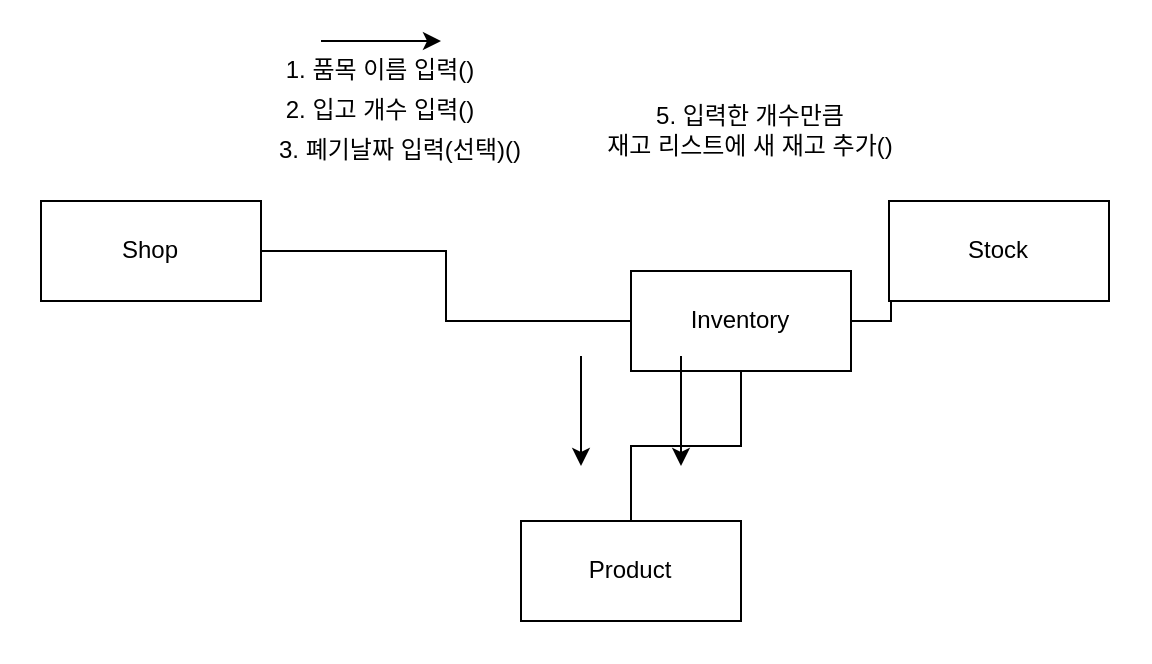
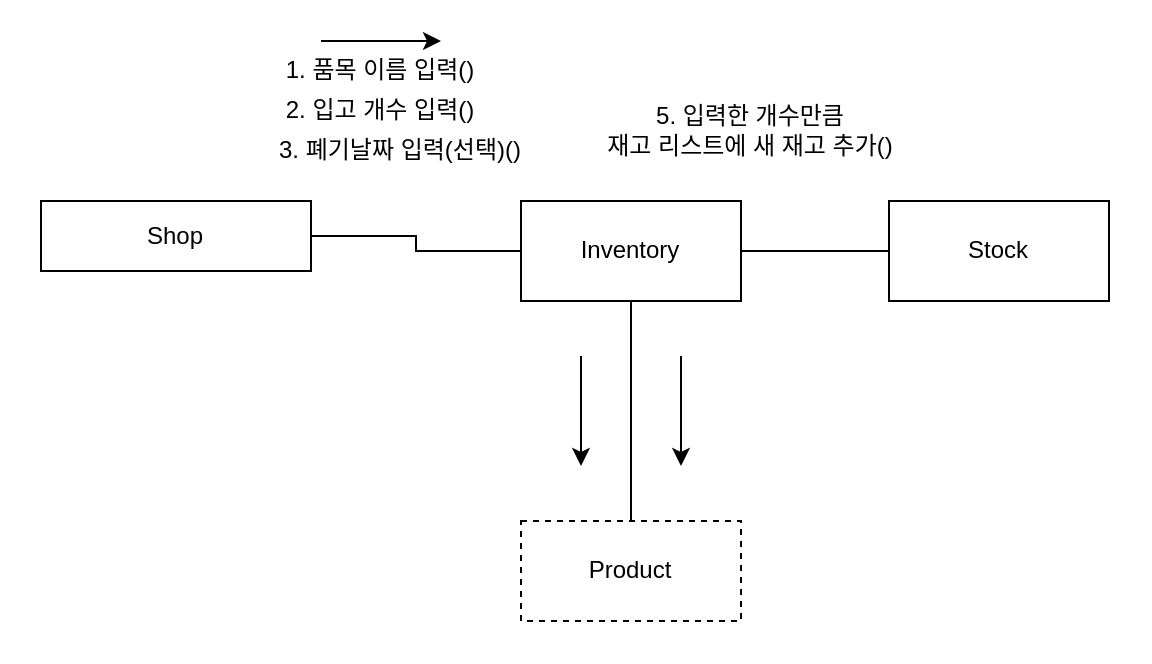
(151, 251) -> (176, 236)
(741, 321) -> (631, 251)
(631, 571) -> (631, 571)
